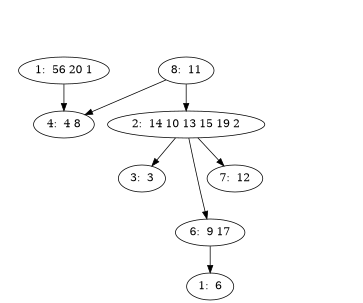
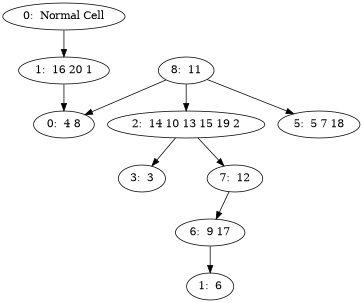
none -> (64, 16)
(64, 70) -> (64, 70)
(64, 124) -> (64, 124)
none -> (319, 124)
(197, 175) -> (224, 202)
